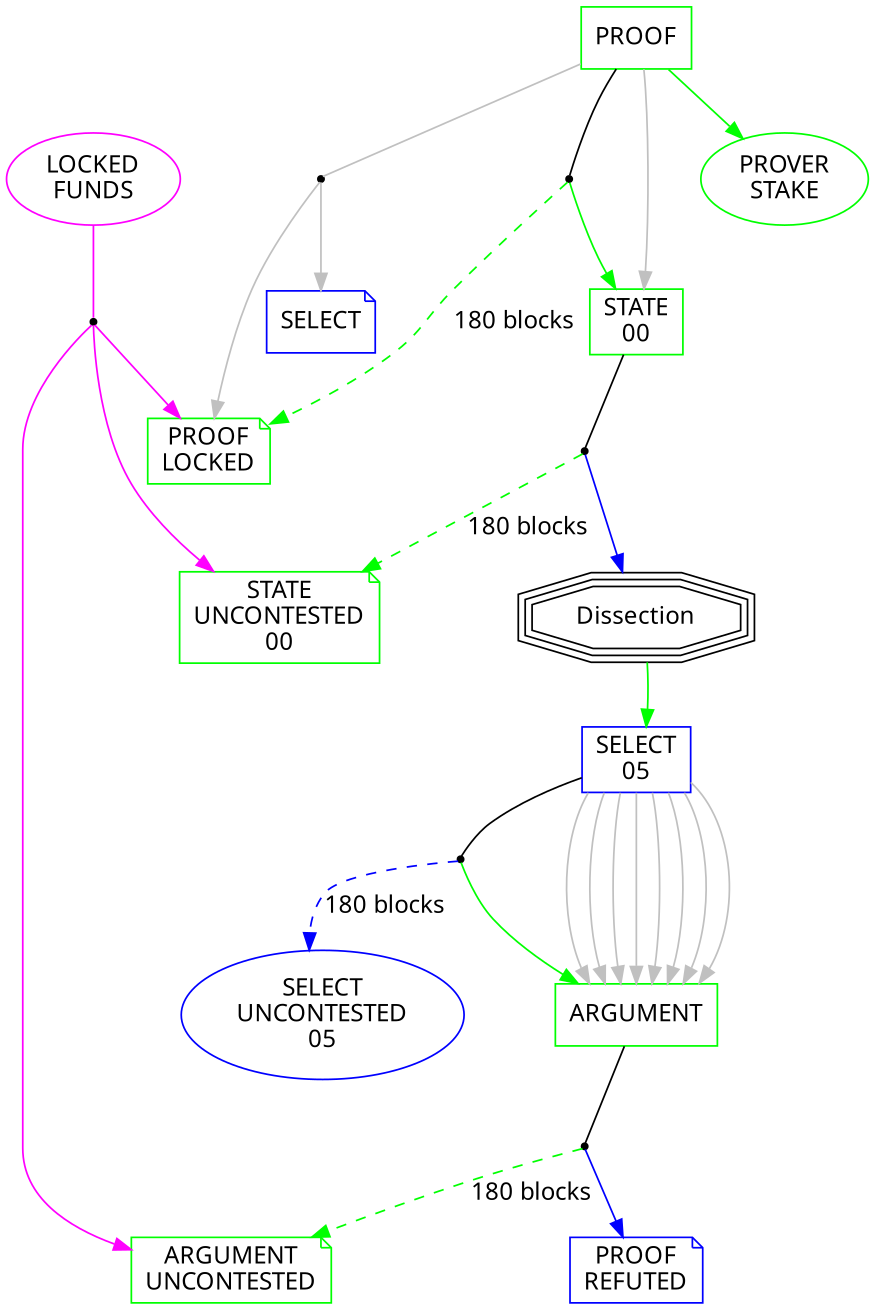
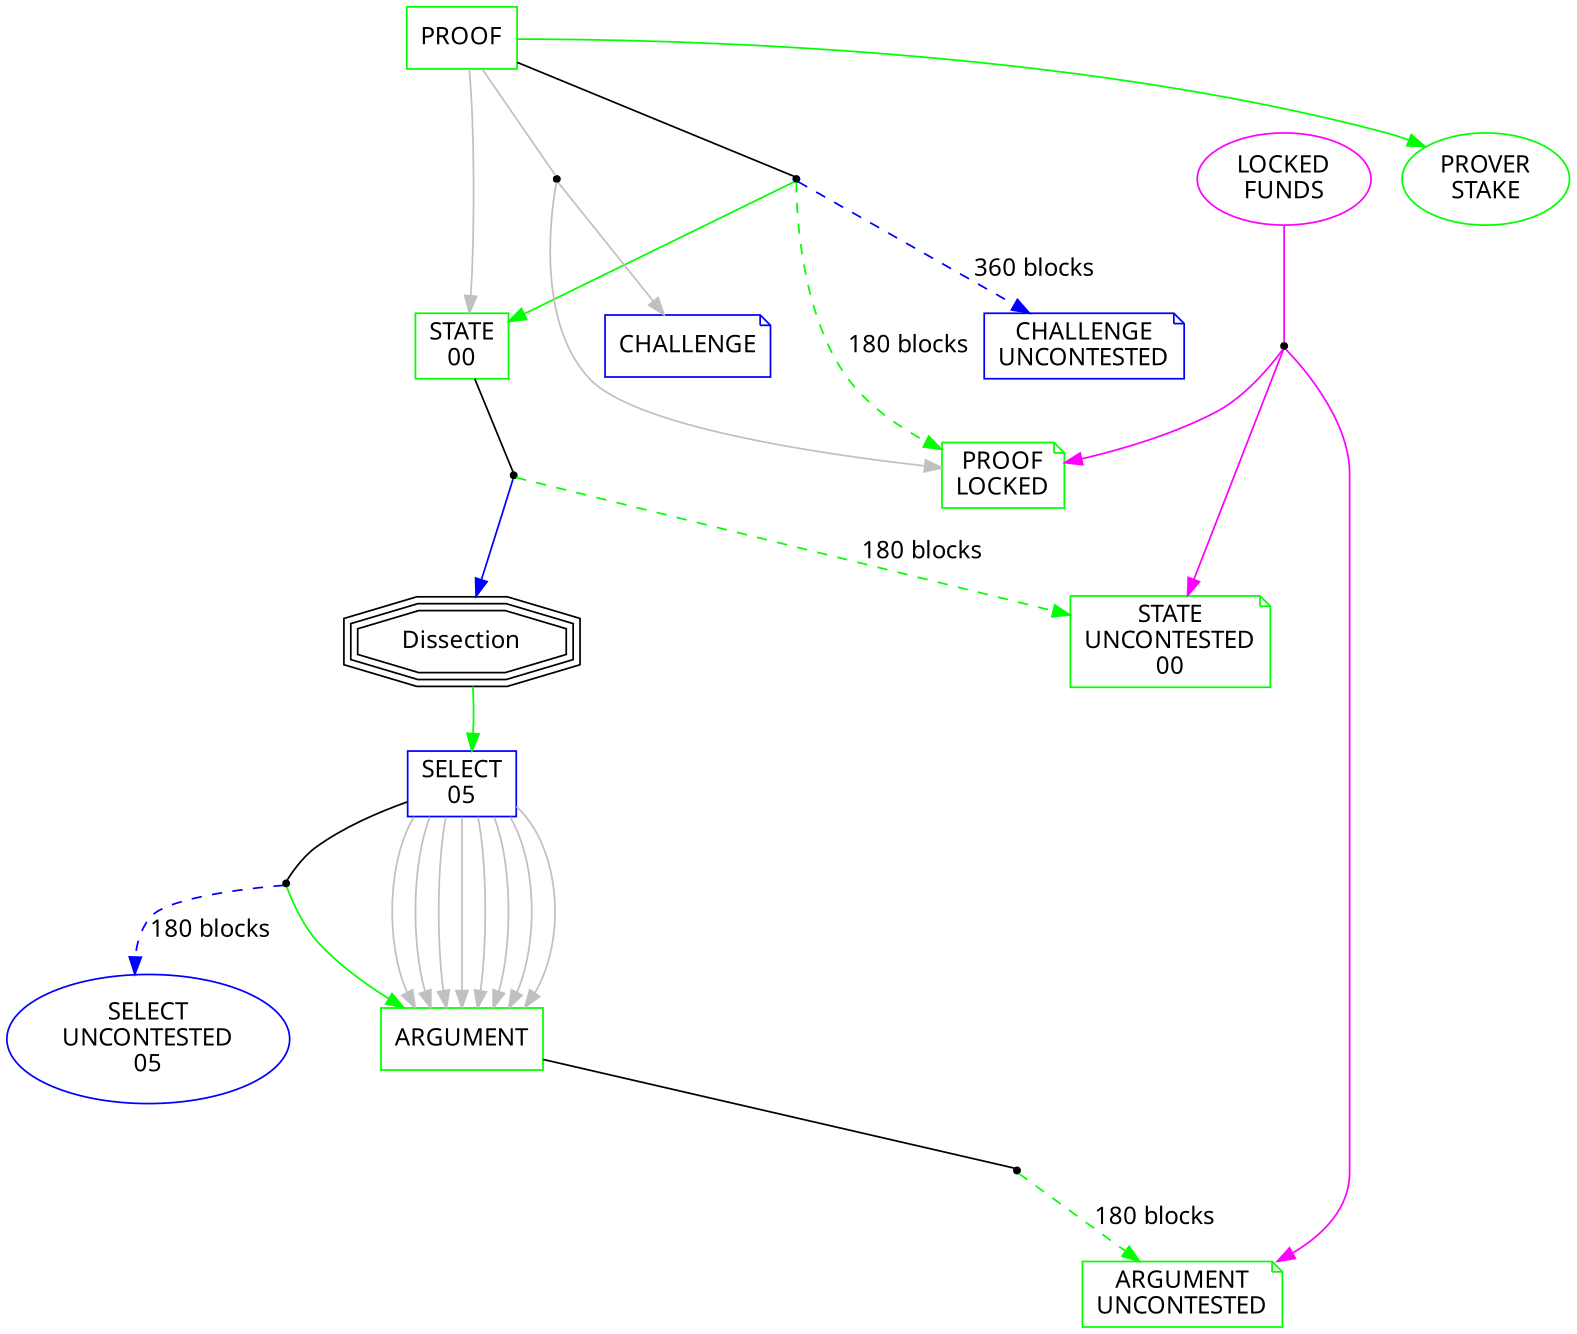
(321, 322) -> (688, 346)
none -> (1084, 346)
(636, 1270) -> none
